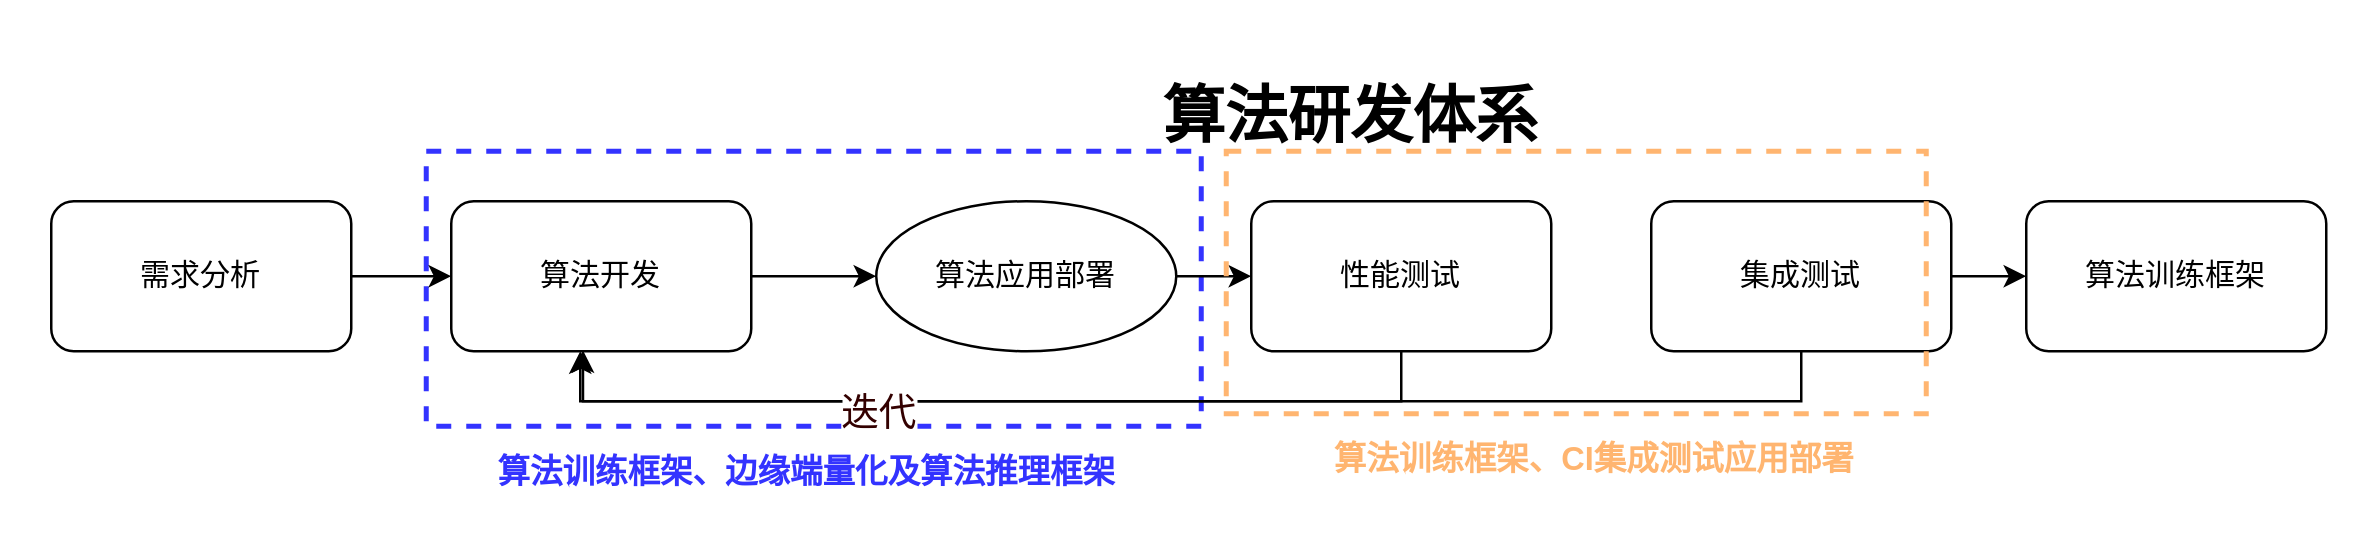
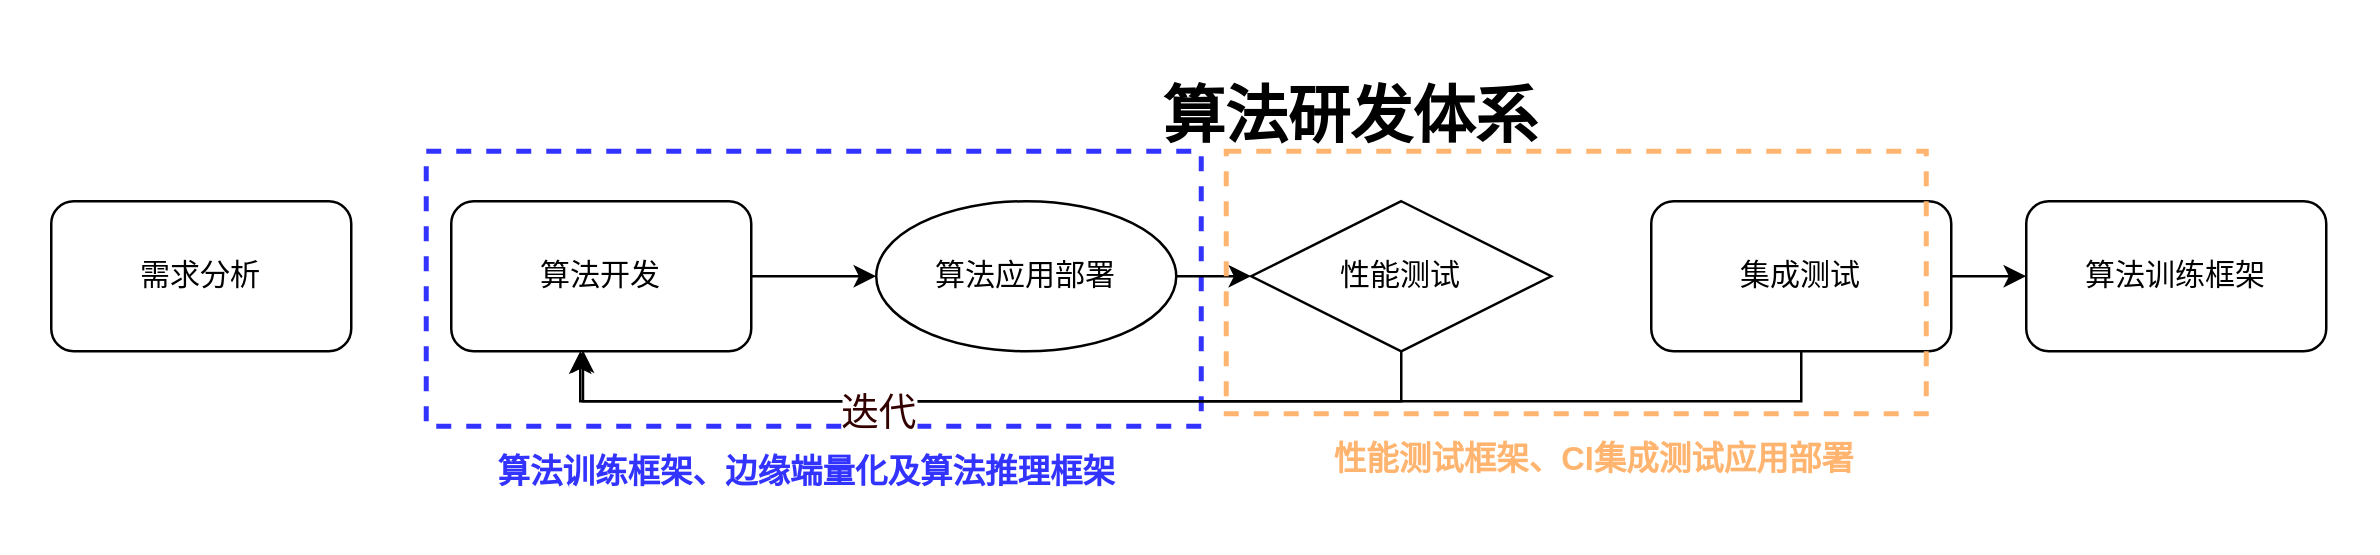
(393, 276) -> none
(1401, 276) -> (1401, 276)
(1595, 451) -> (1595, 451)
